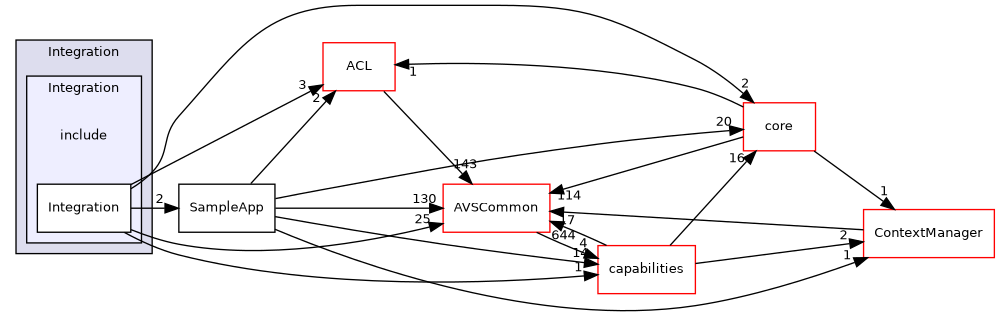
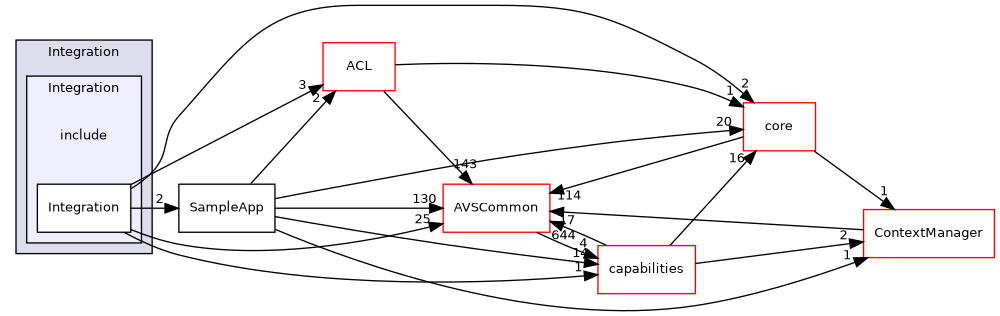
(579, 69) -> (565, 68)
